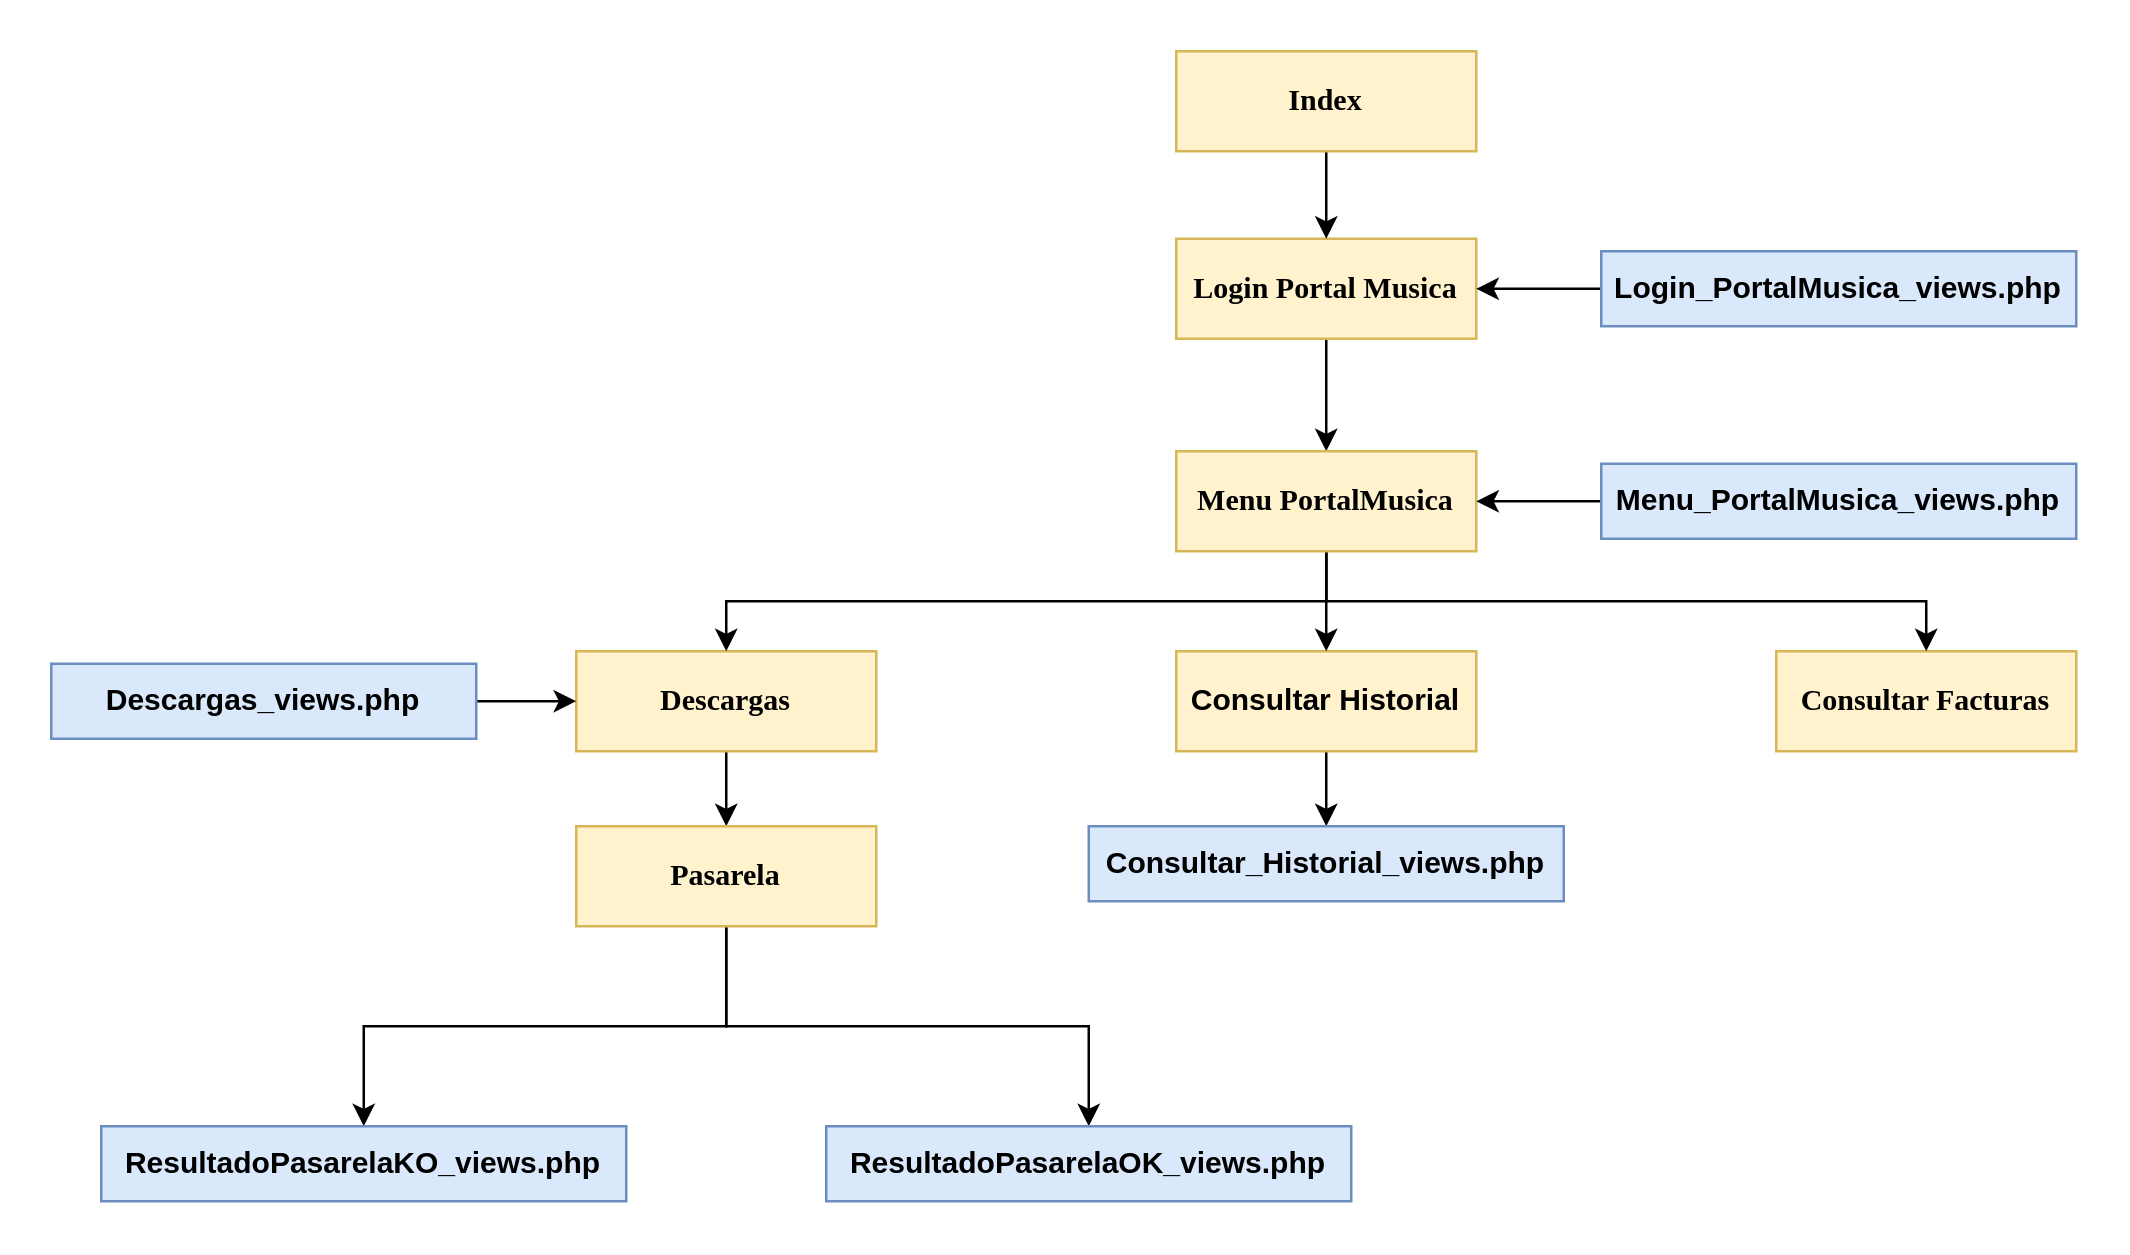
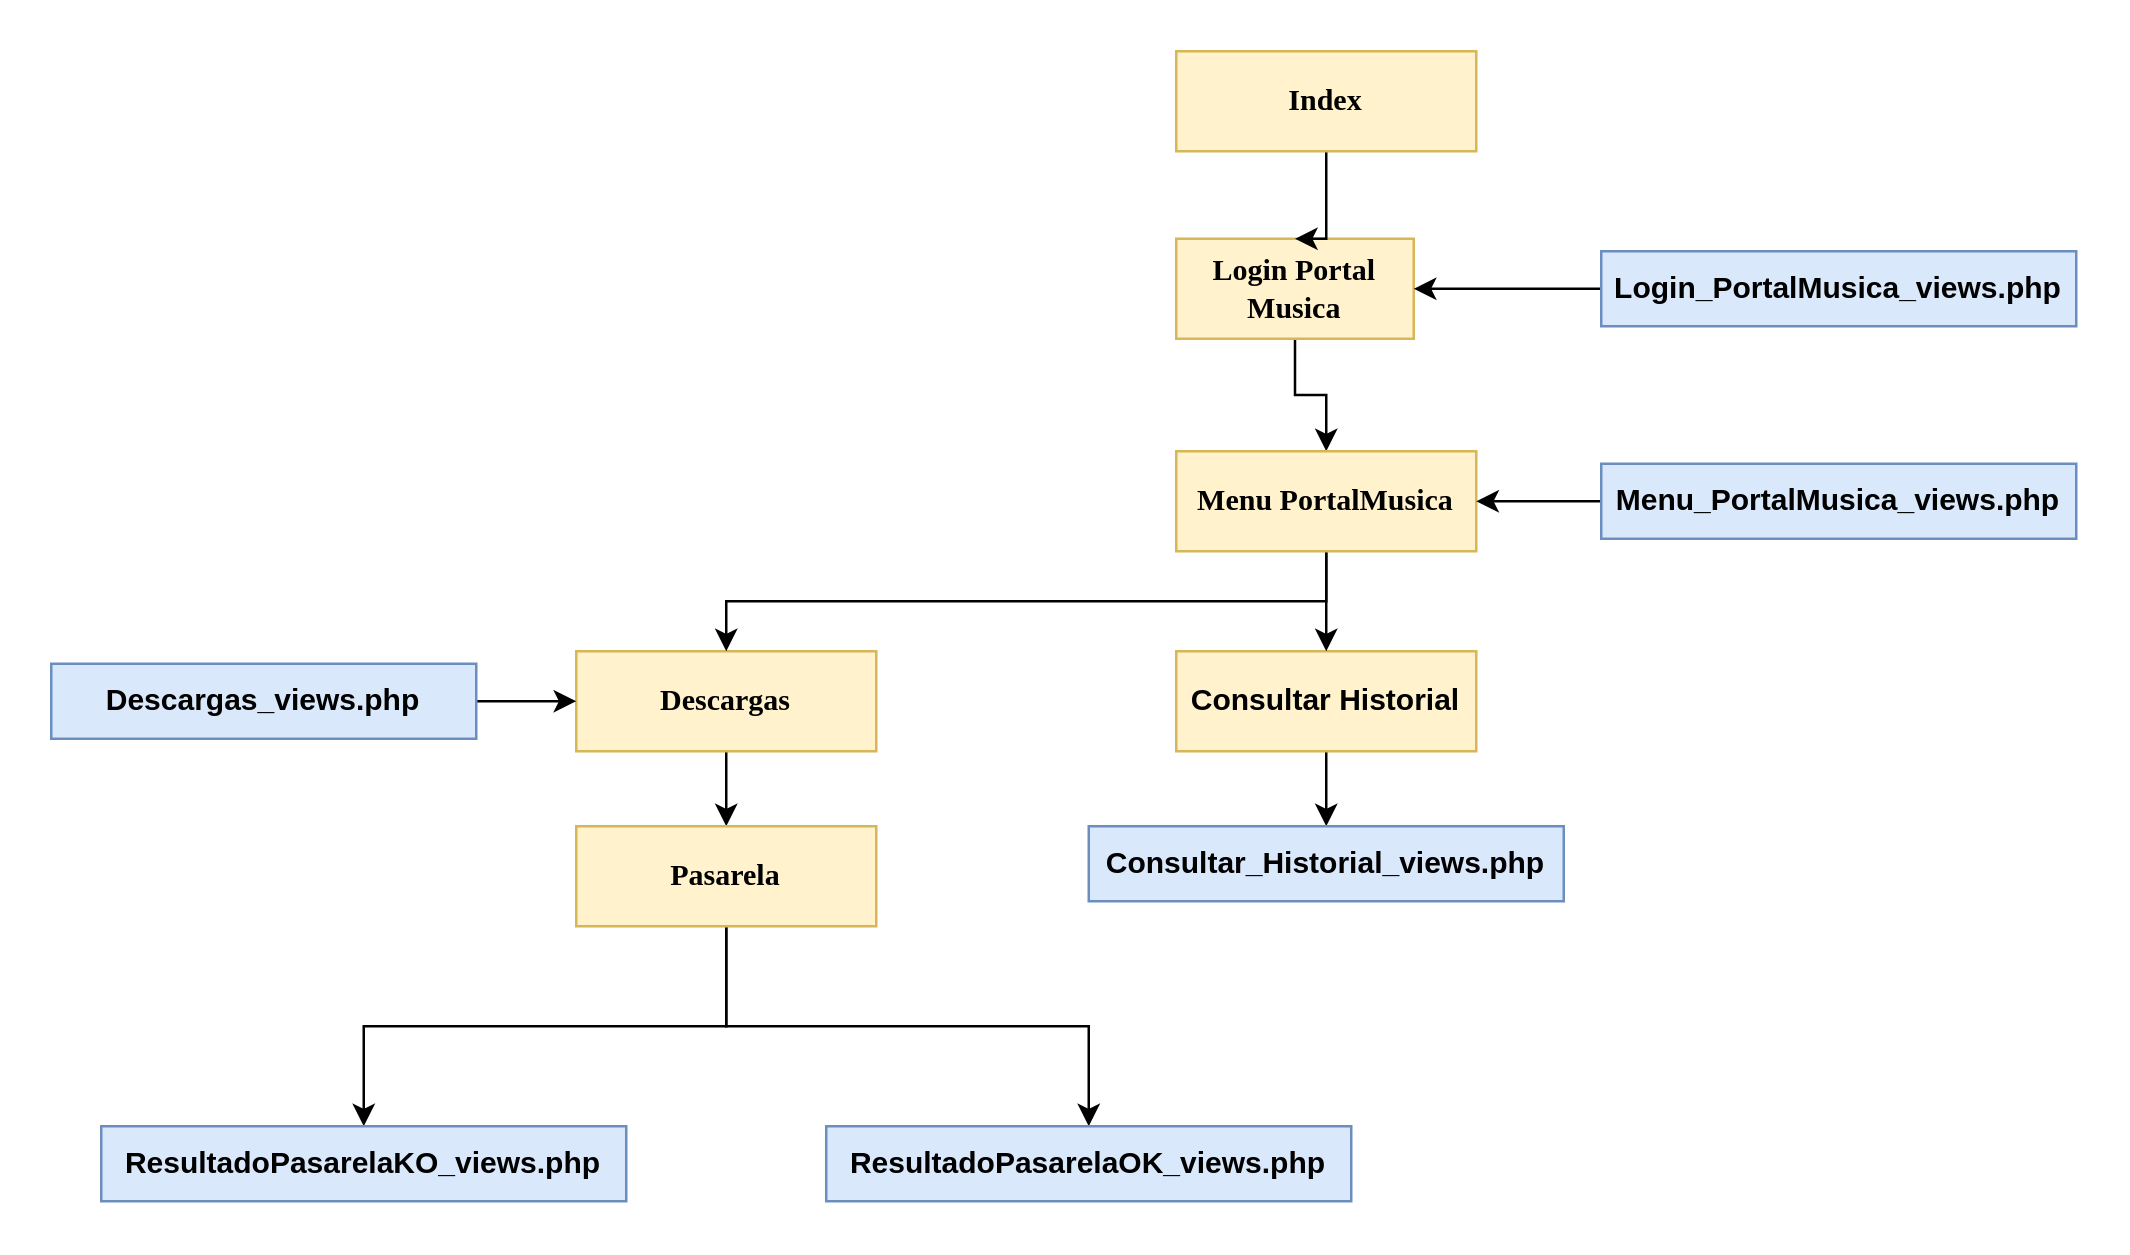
(1326, 289) -> (1295, 289)
(1645, 601) -> none
(1926, 701) -> none
